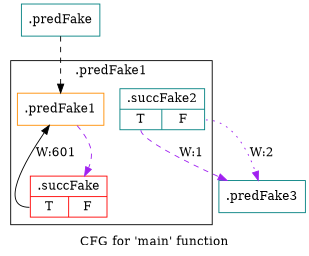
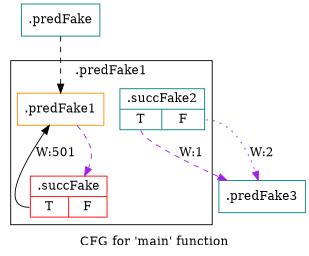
(56, 153) -> (56, 153)
